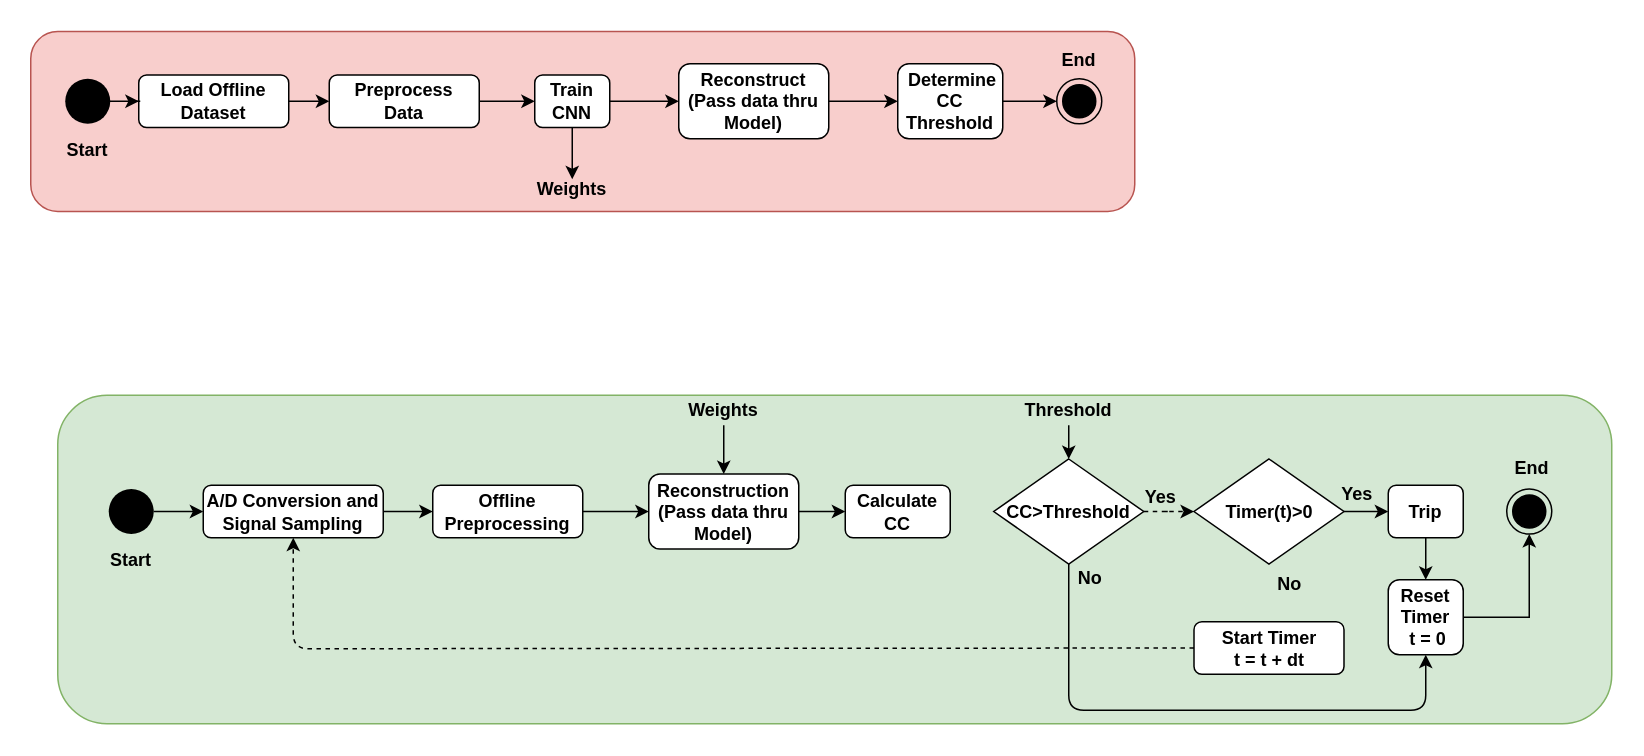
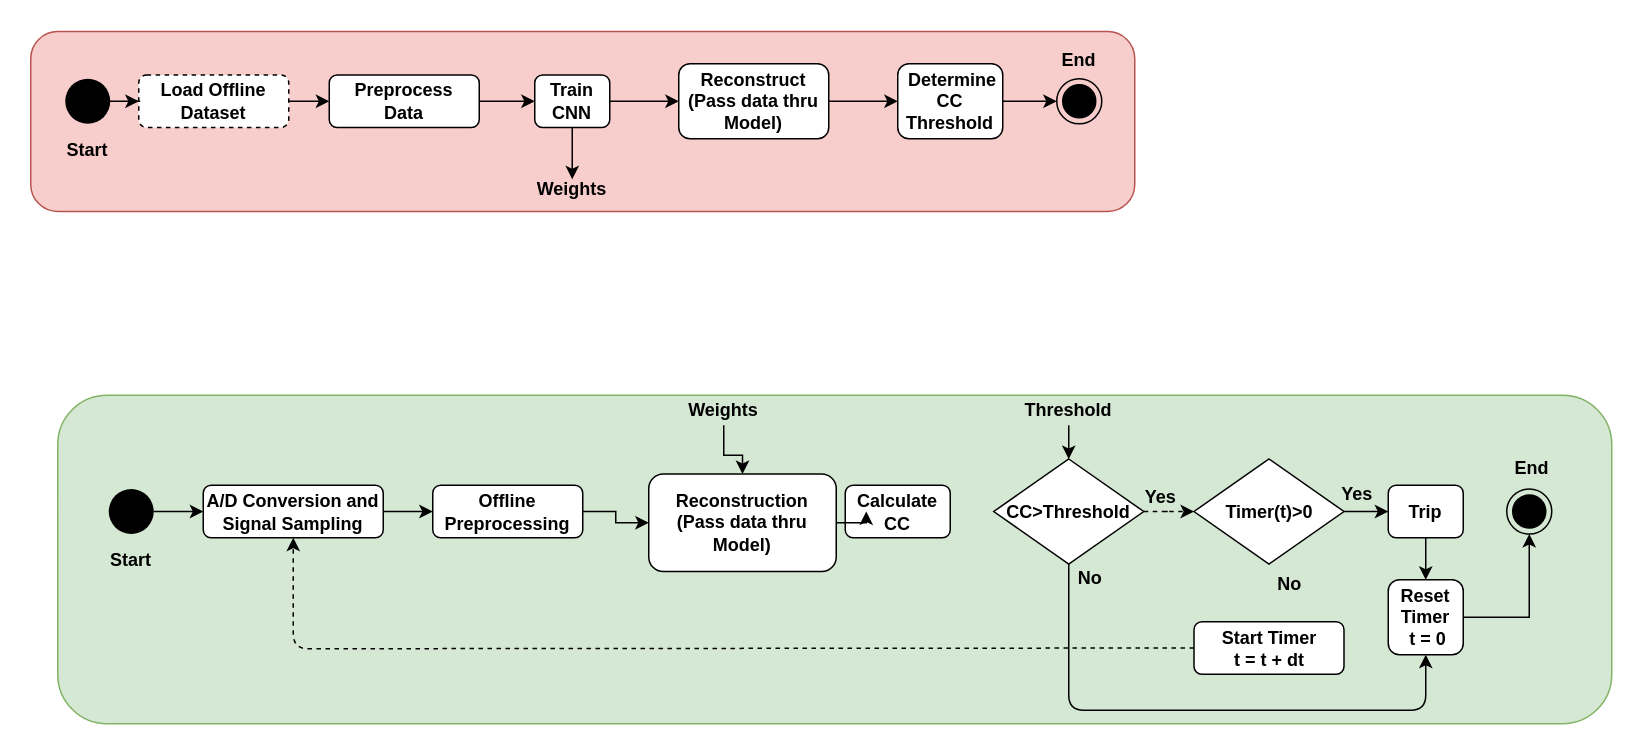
(214, 101) -> (214, 101)
(724, 512) -> (743, 523)
